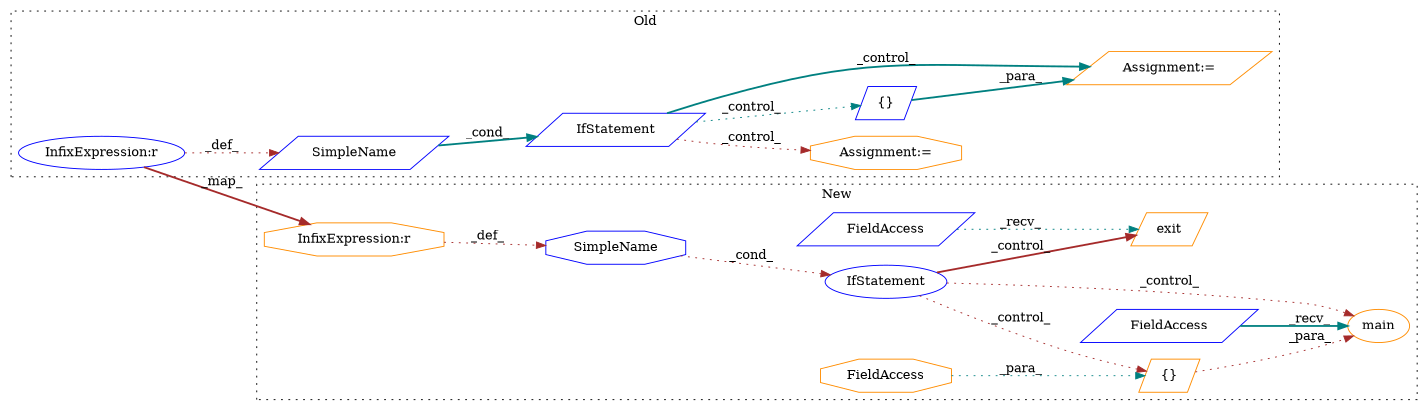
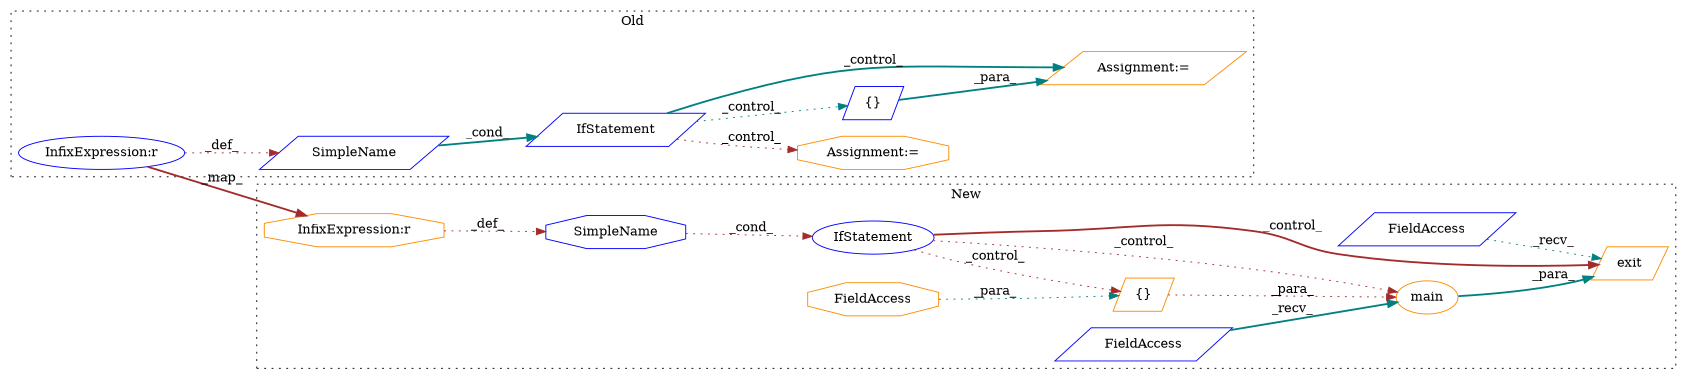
none -> (1521, 291)
